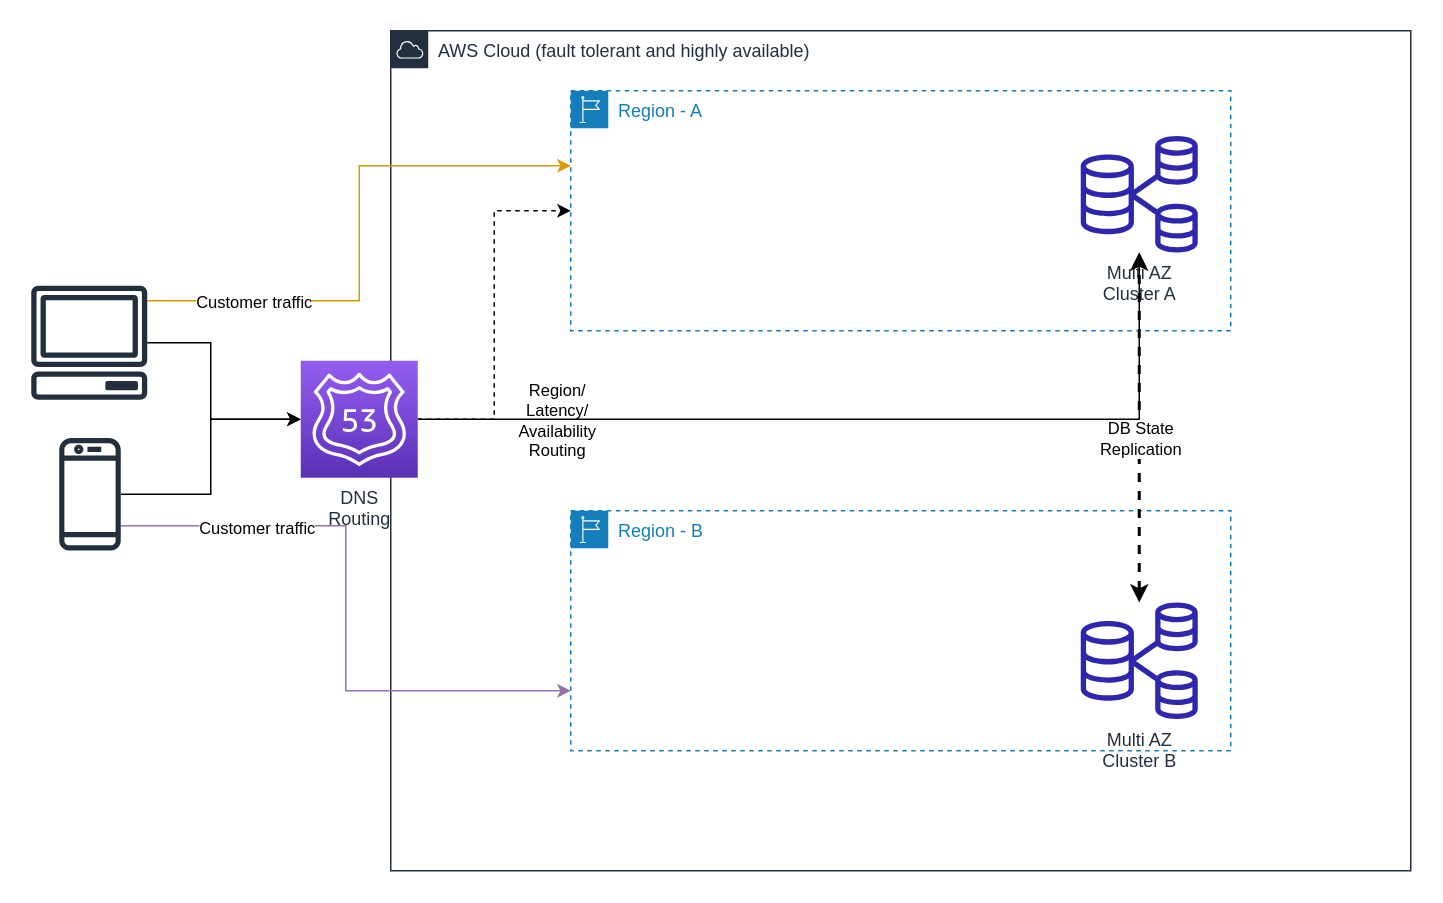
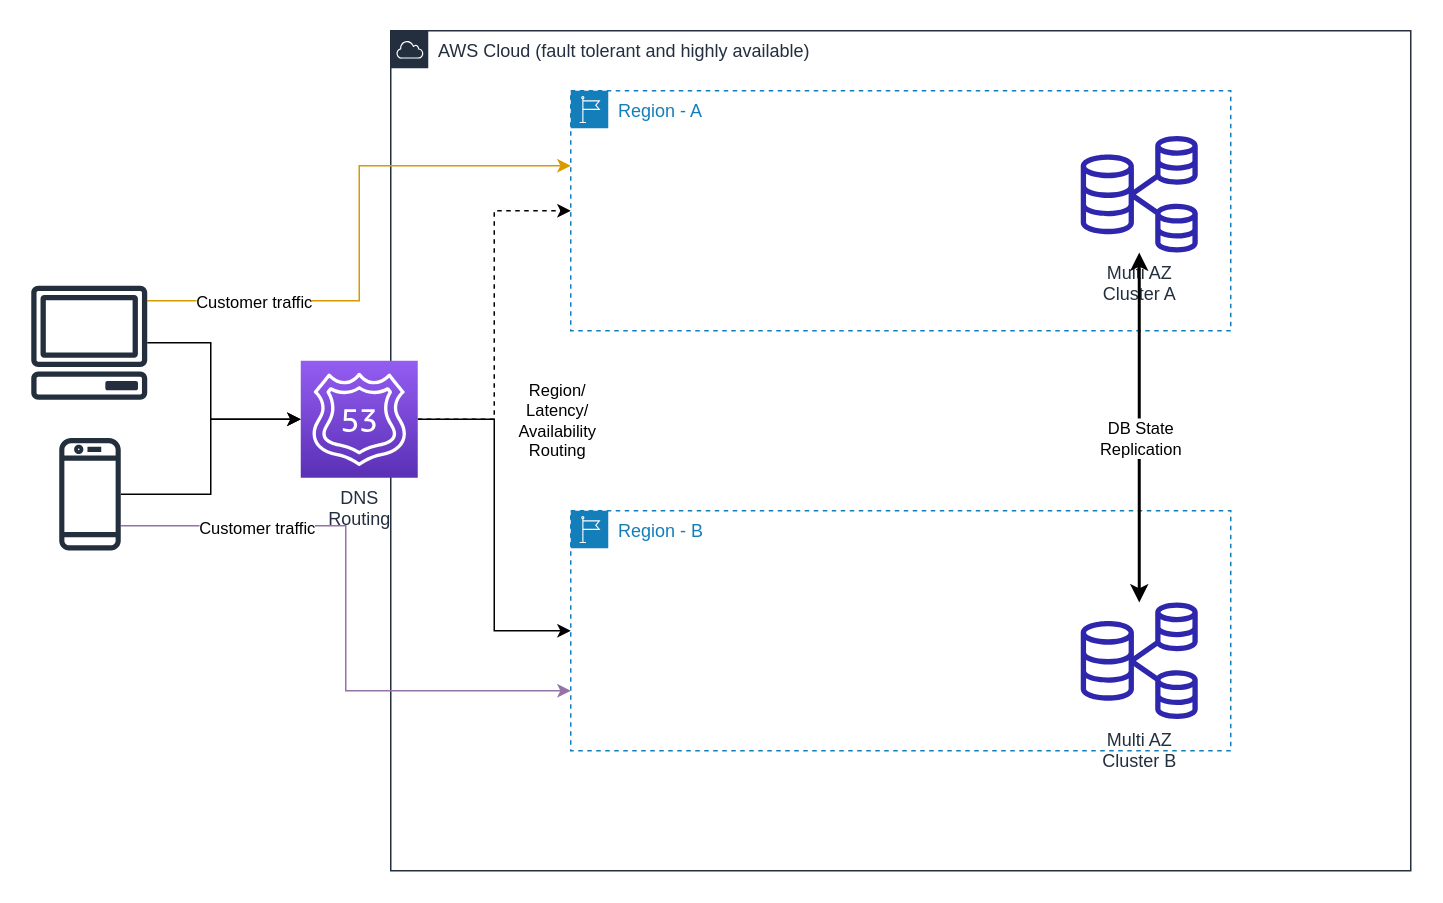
(816, 419) -> (494, 560)
(1139, 552) -> (1139, 552)
